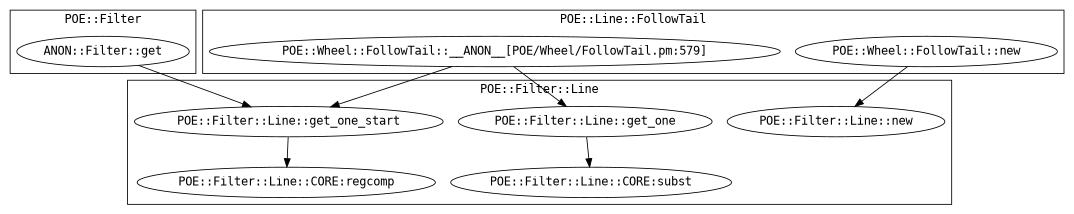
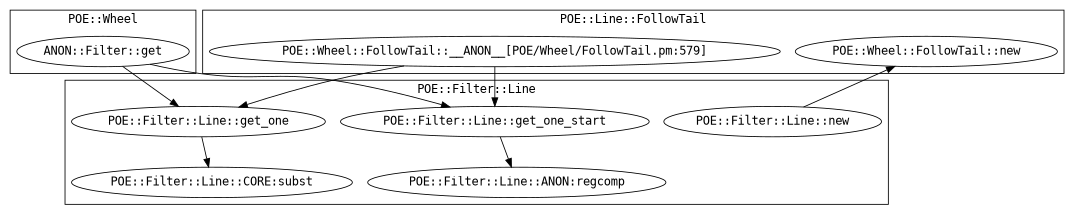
(103, 20) -> (103, 20)
none -> (150, 86)
(882, 86) -> (845, 88)
(286, 182) -> (517, 182)
